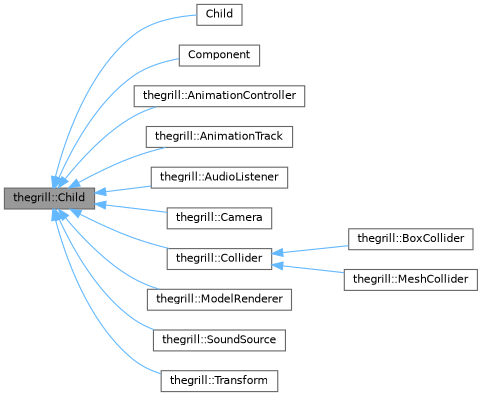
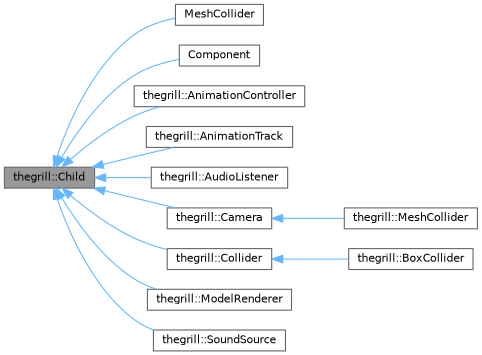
(219, 15) -> (219, 15)
(314, 269) -> (314, 218)
(219, 381) -> none
